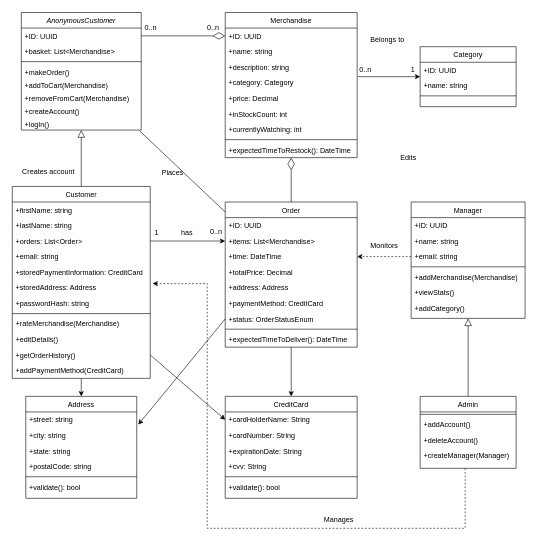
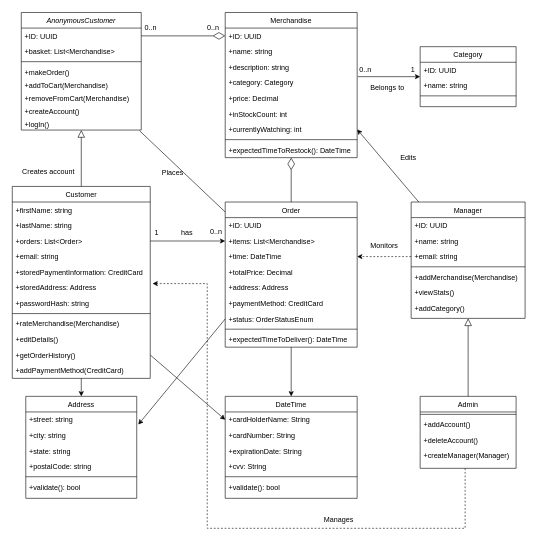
(387, 39) -> (387, 87)
none -> (390, 167)
(291, 404) -> (291, 404)
